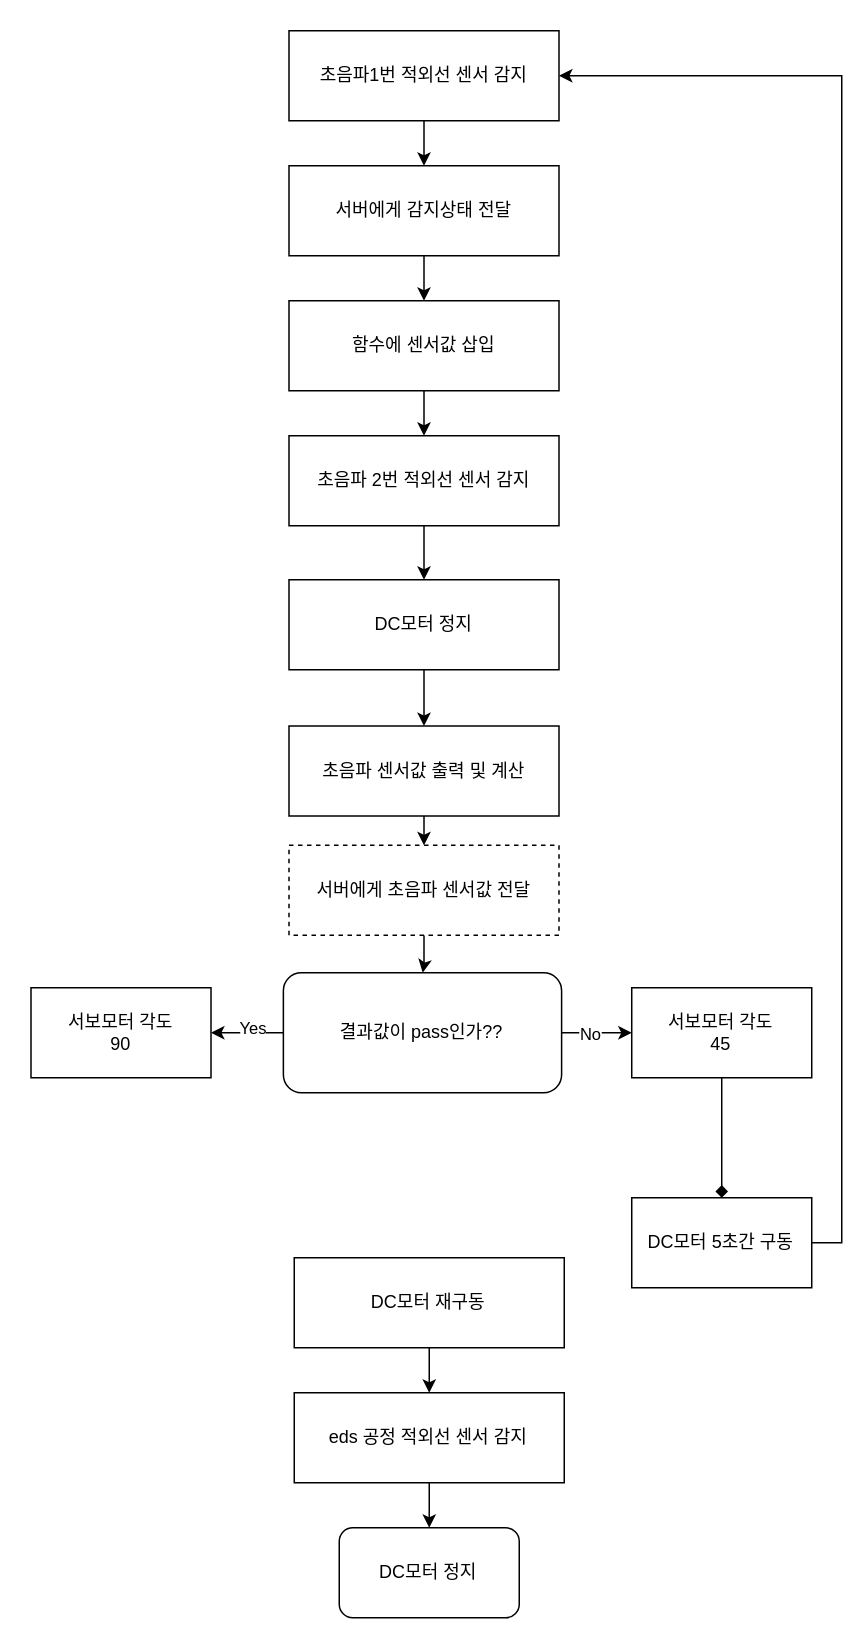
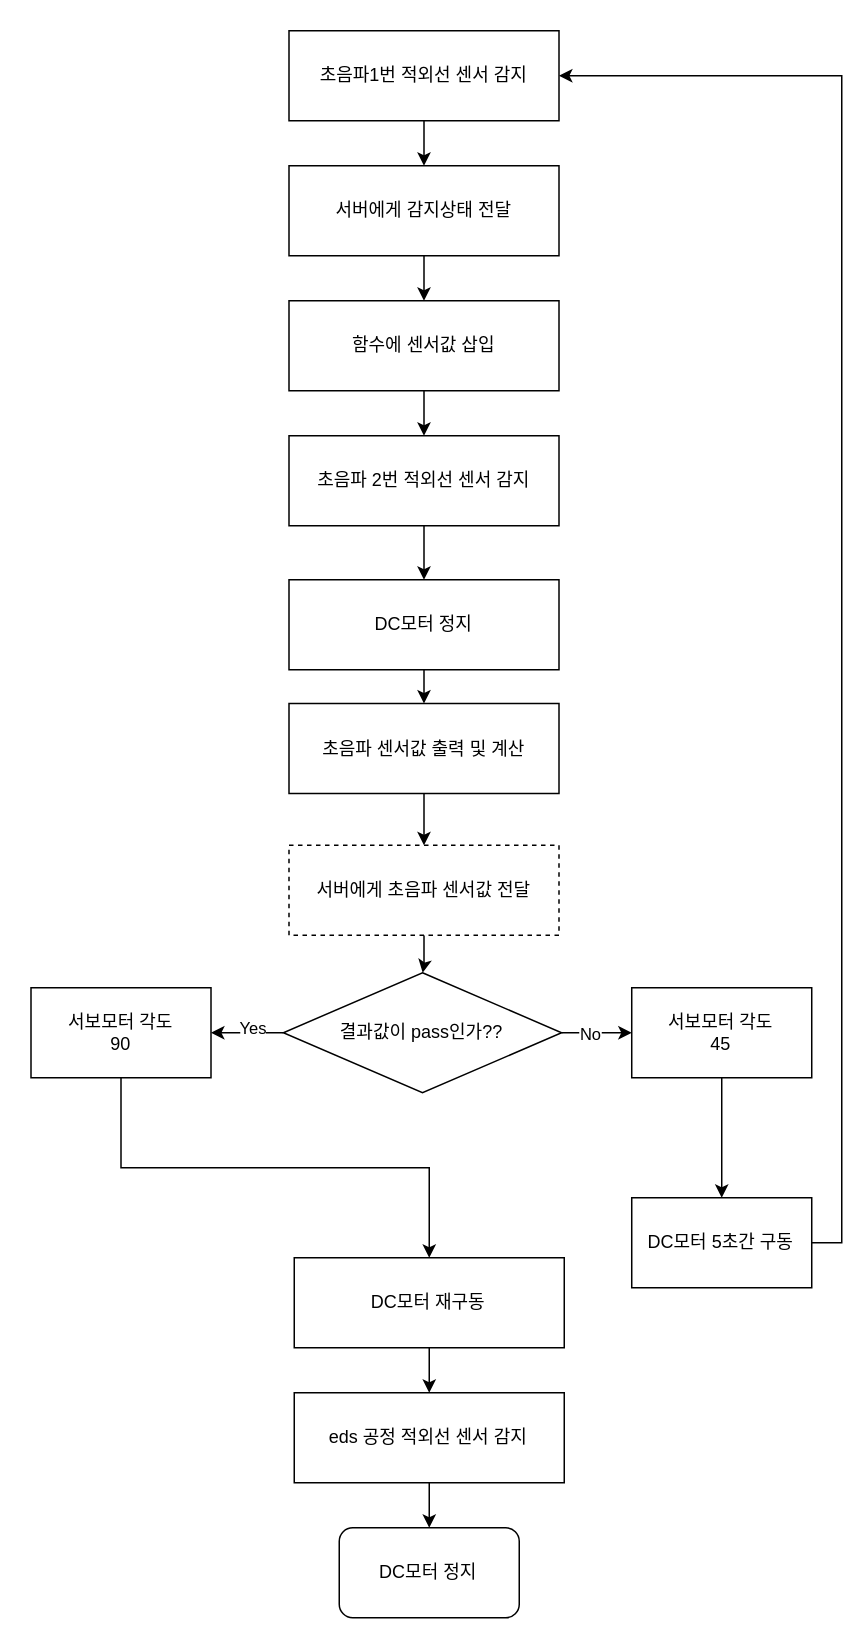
(424, 771) -> (424, 749)
(422, 1033) -> (422, 1033)
none -> (270, 1168)
(721, 1185) -> (721, 1186)
